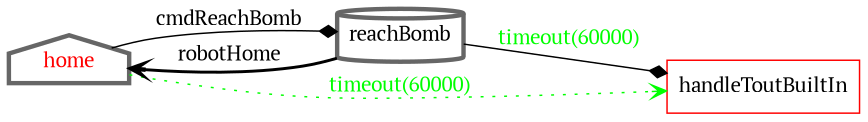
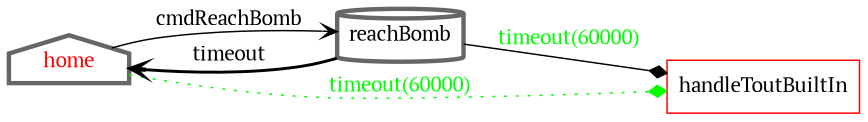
(215, 33) -> (216, 32)
(229, 55) -> (229, 55)
(390, 98) -> (388, 98)
